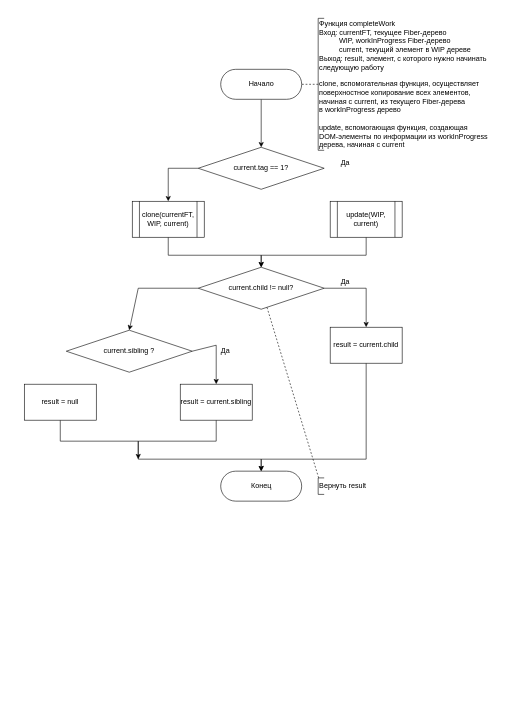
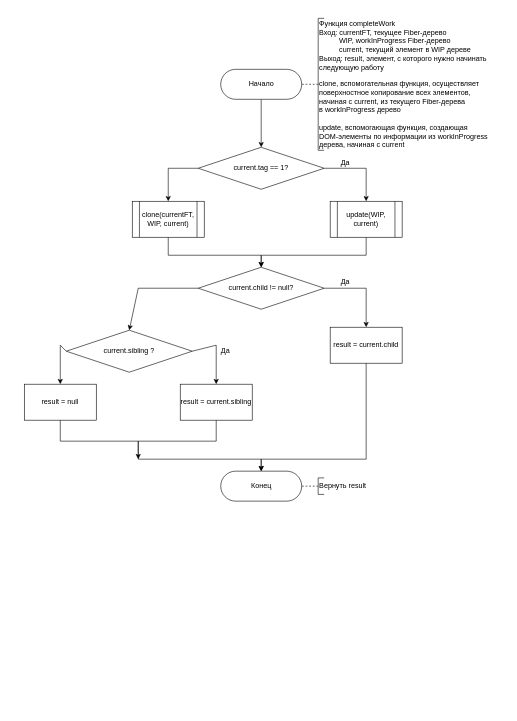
none -> (365, 168)
none -> (62, 347)
(293, 392) -> (309, 486)
